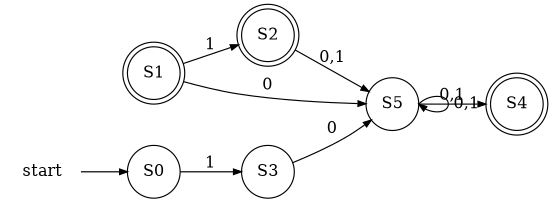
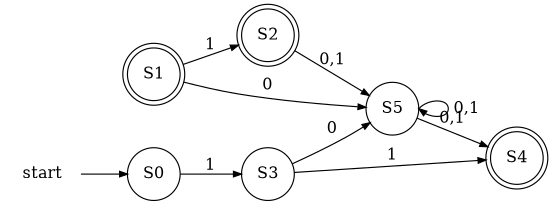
none -> (386, 166)
